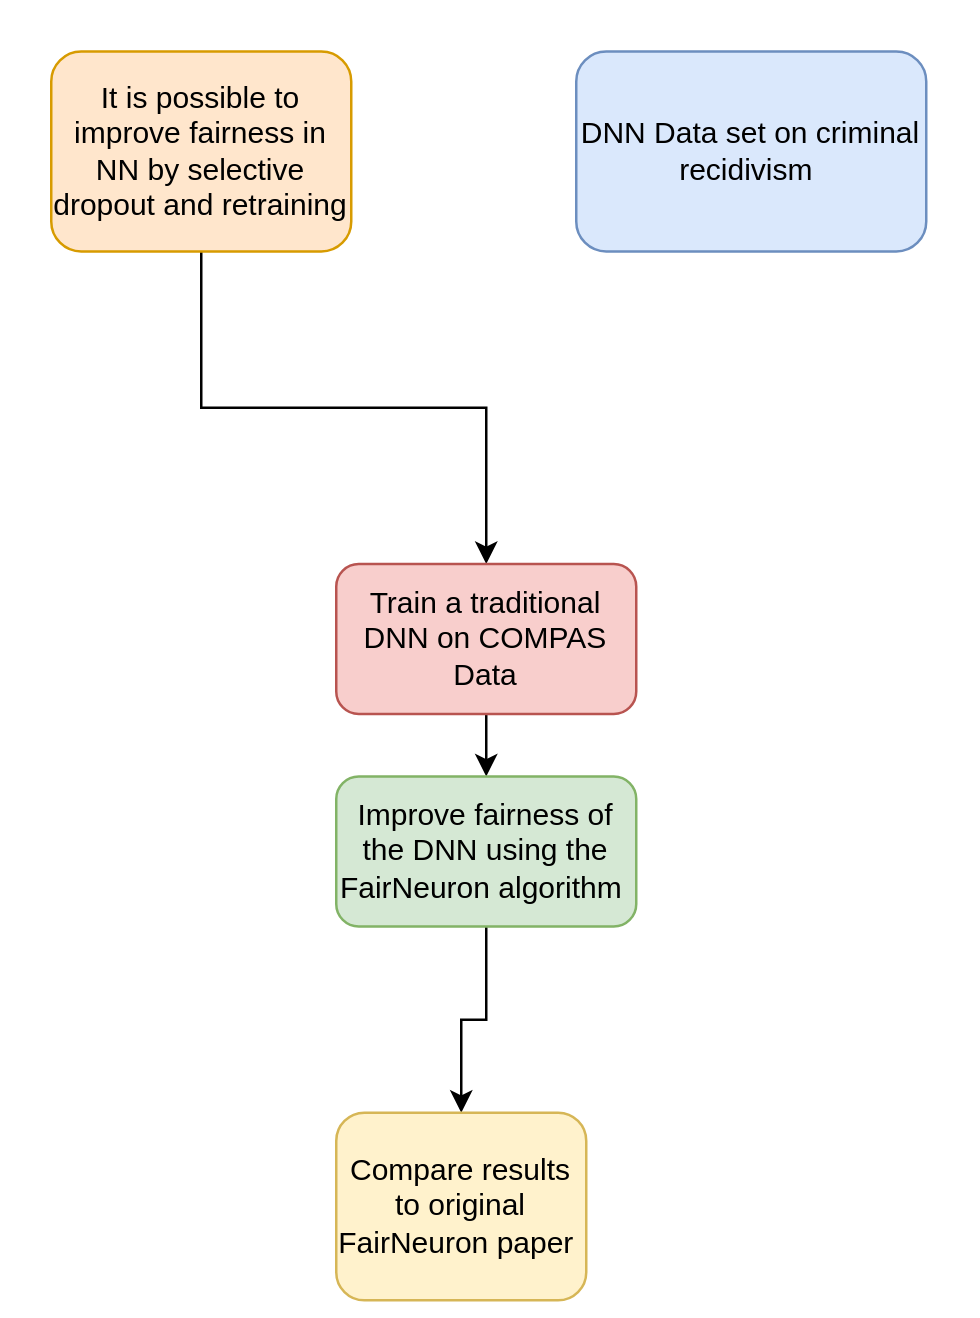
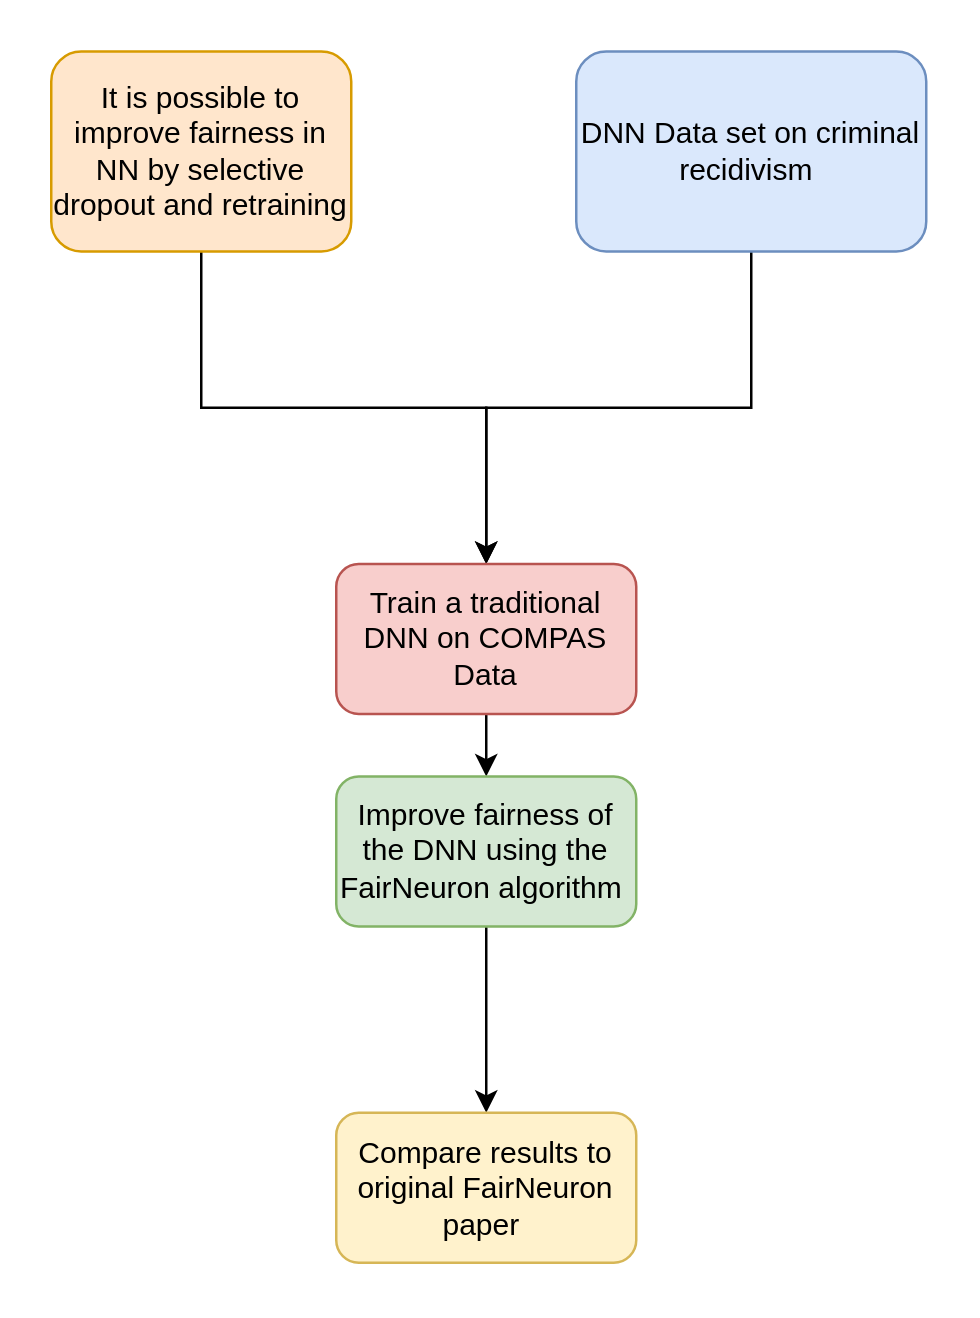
none -> (699, 408)
(461, 1206) -> (486, 1188)
